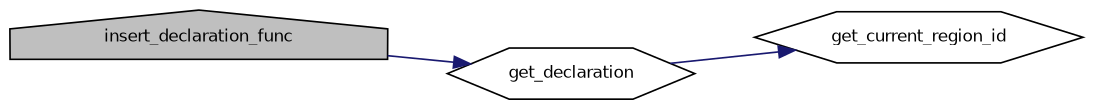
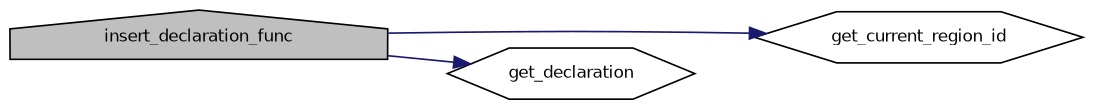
(725, 58) -> (569, 31)
